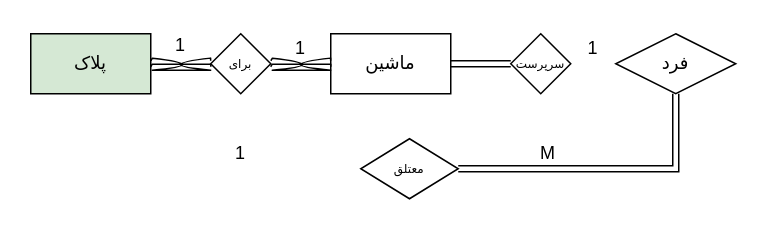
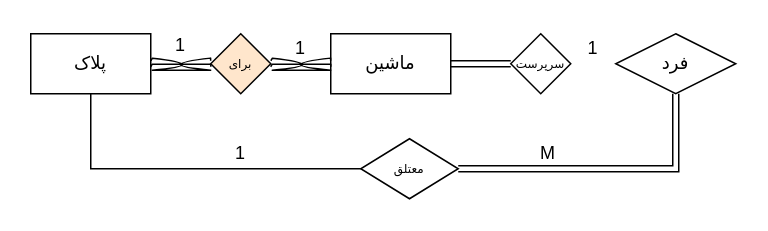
(91, 64) -> (91, 64)
(241, 64) -> (241, 64)
none -> (188, 169)
